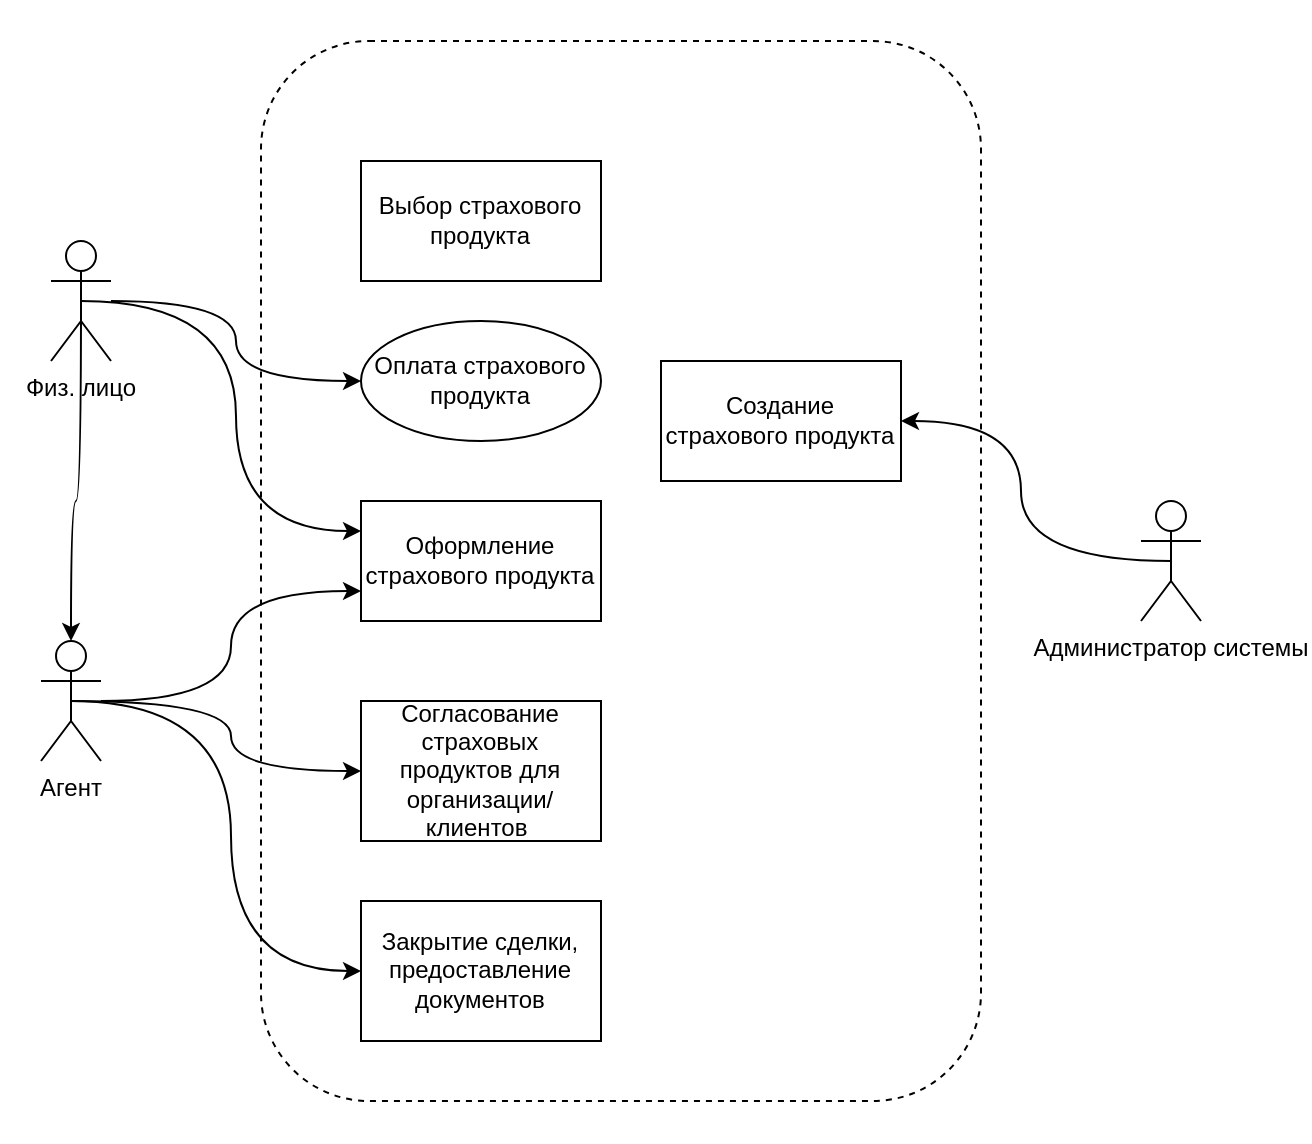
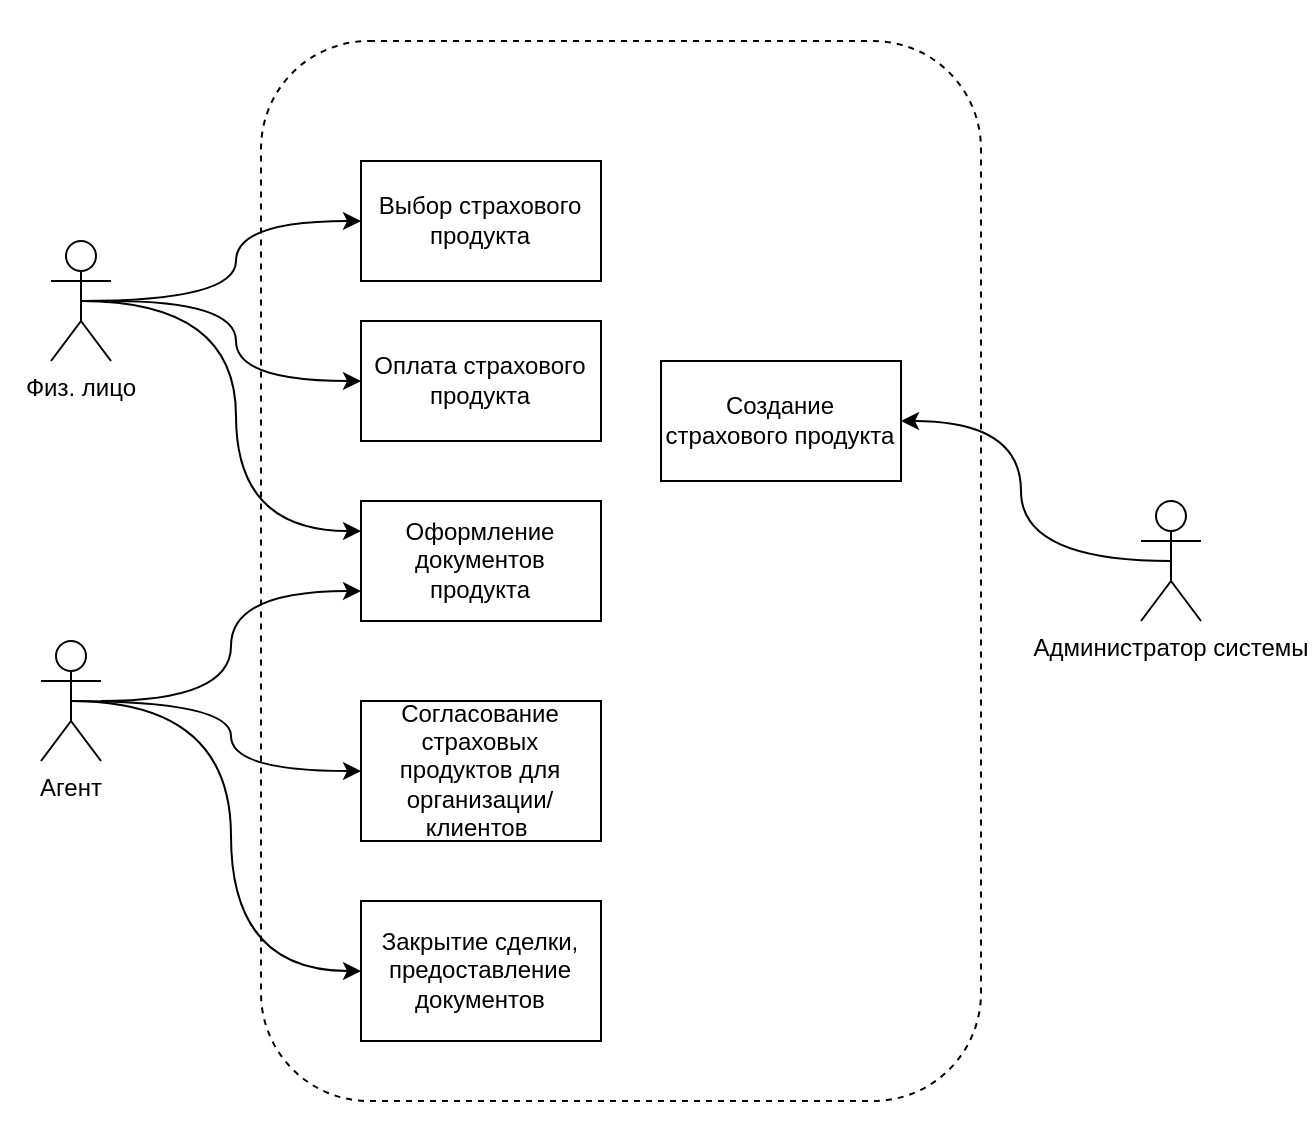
(481, 381) -> (481, 381)
(79, 475) -> (237, 254)
(481, 561) -> (481, 561)
